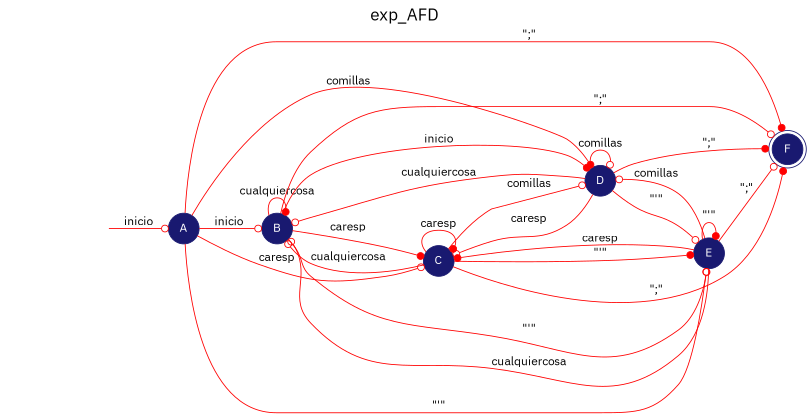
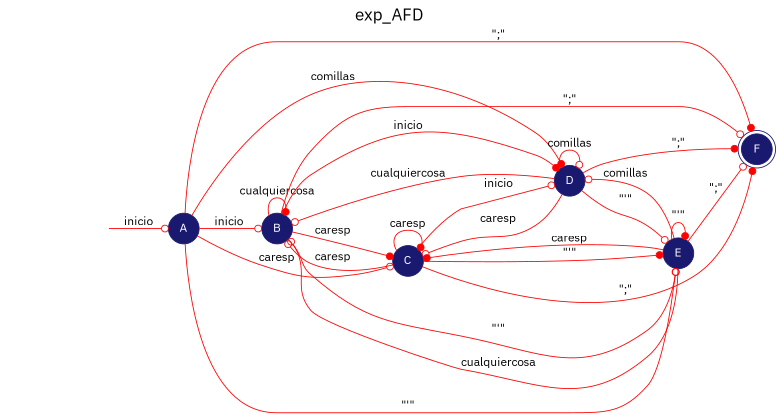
(529, 184) -> (498, 184)
(348, 257) -> (333, 257)
